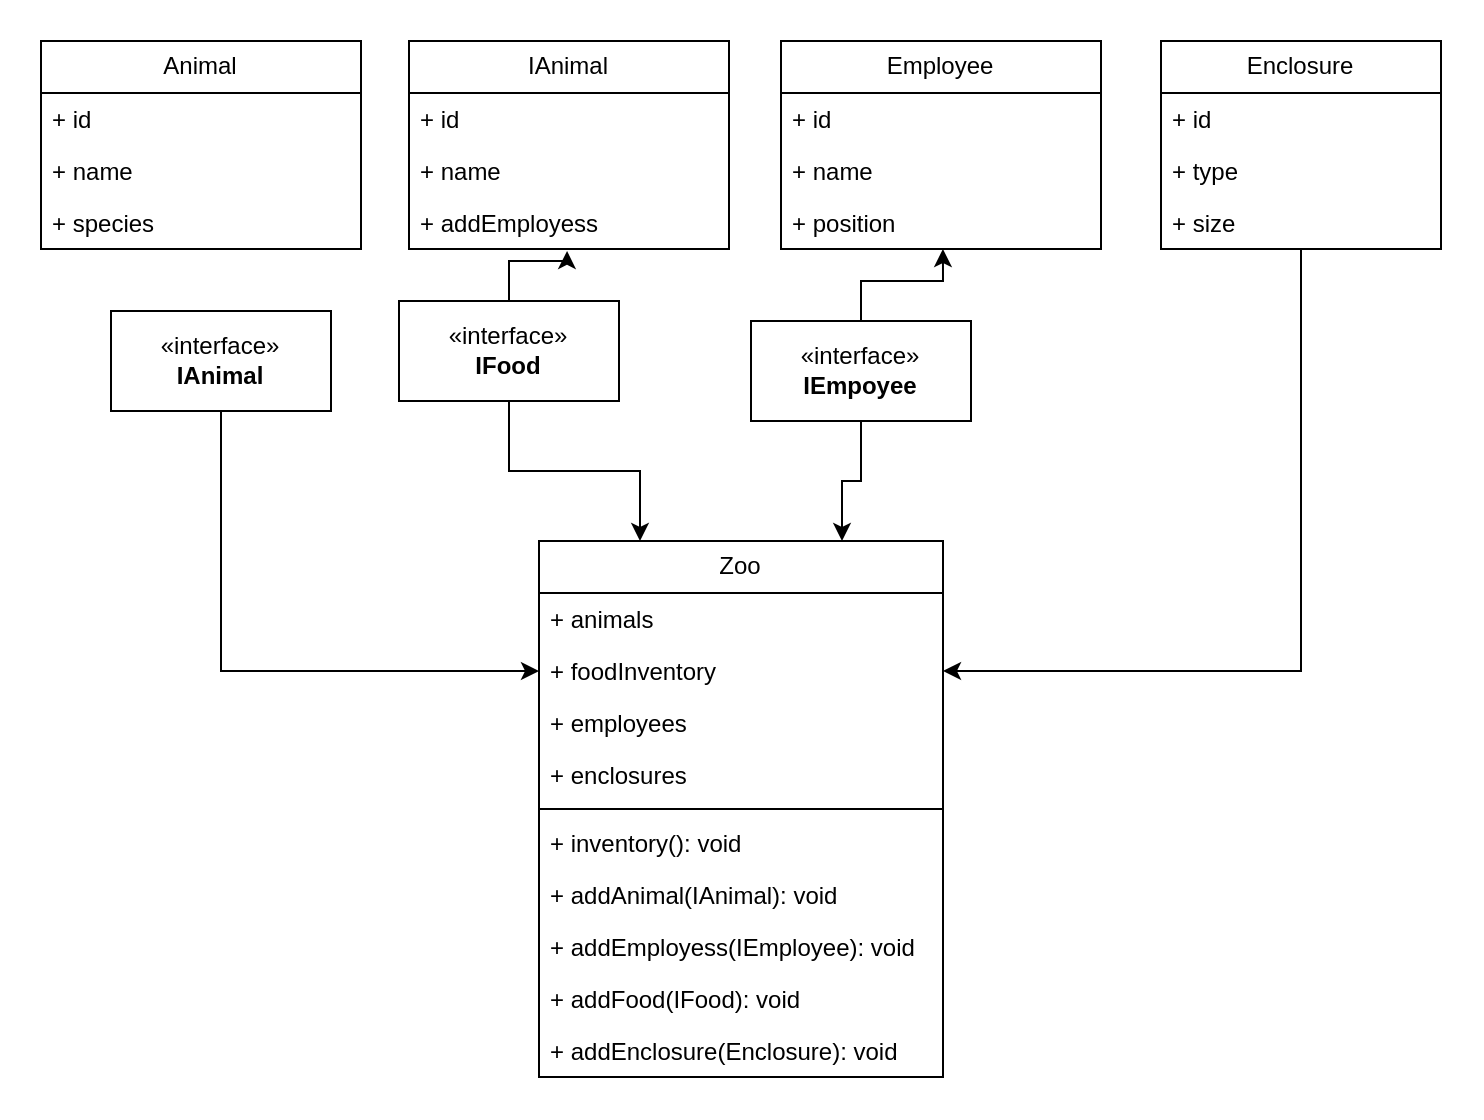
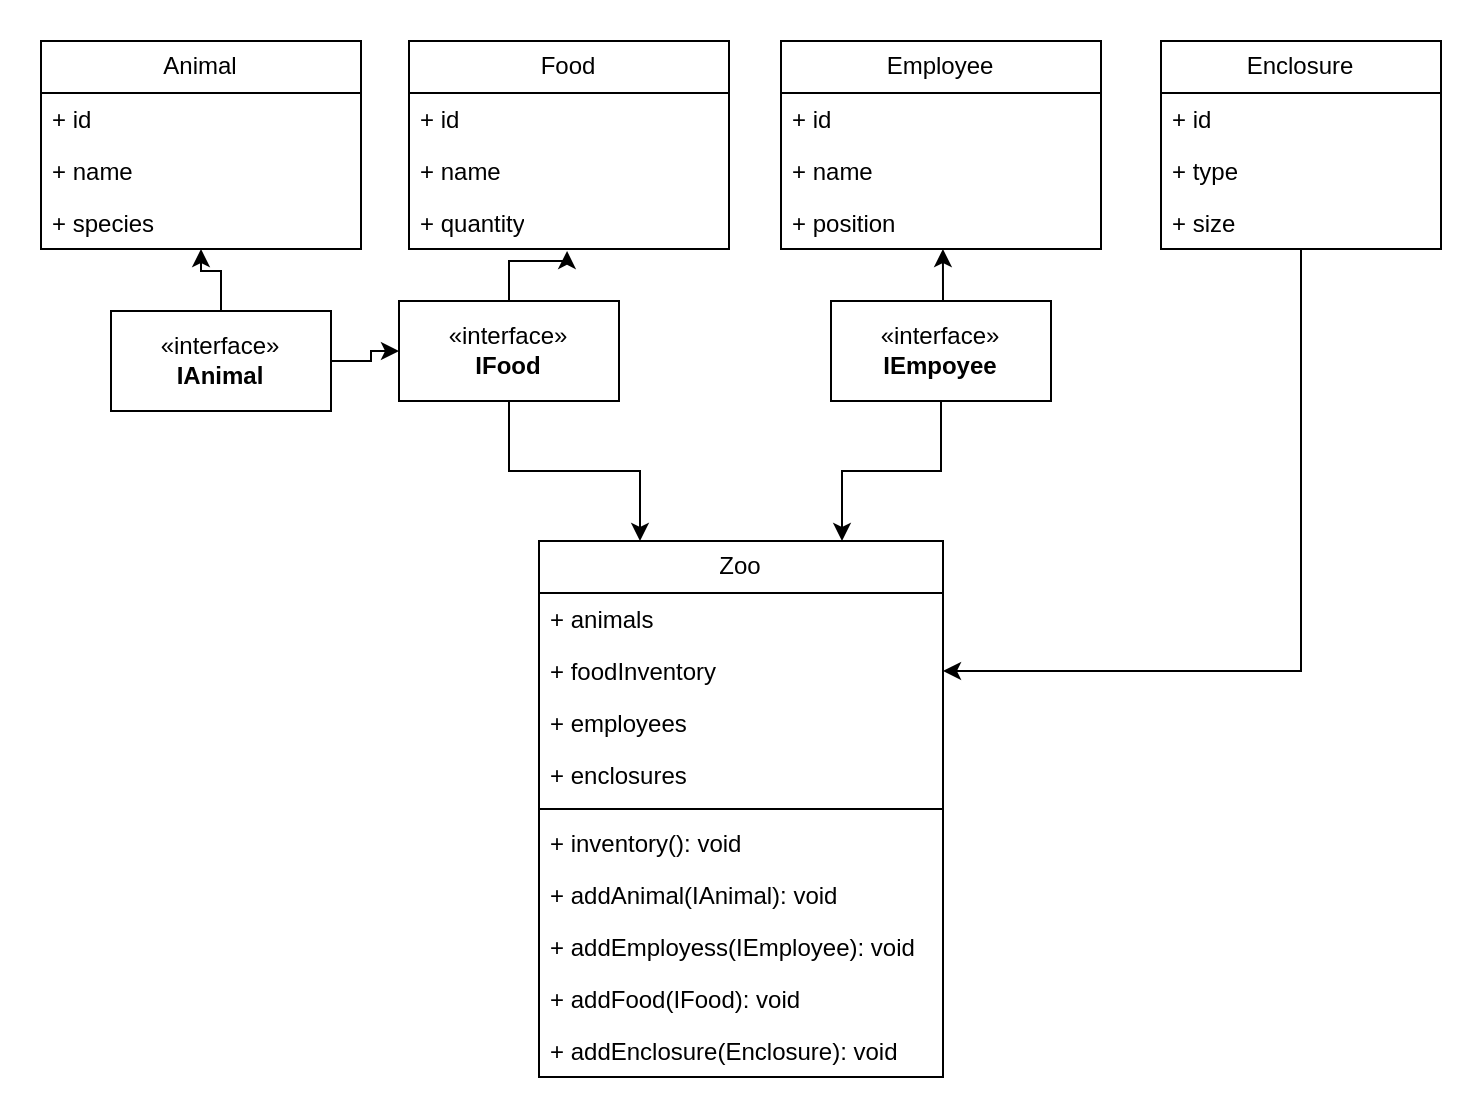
(569, 67) -> (569, 67)
(509, 225) -> (482, 225)
none -> (221, 277)
(861, 371) -> (941, 351)
(243, 671) -> (363, 361)
